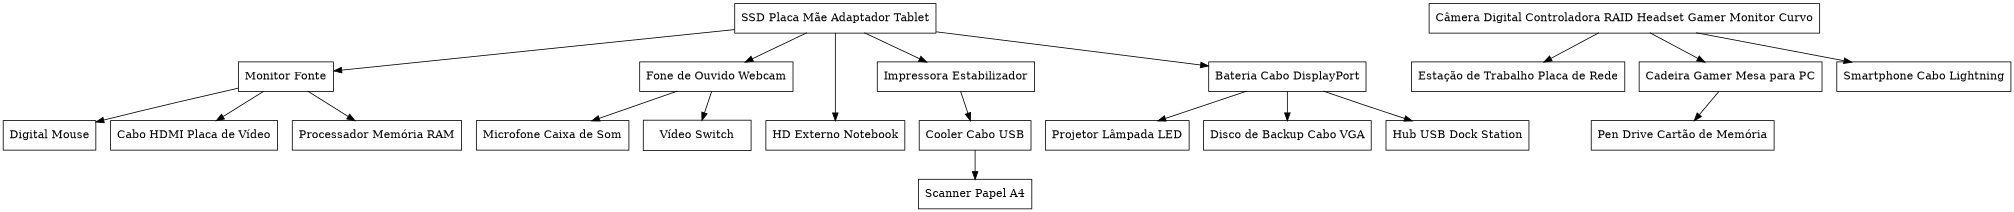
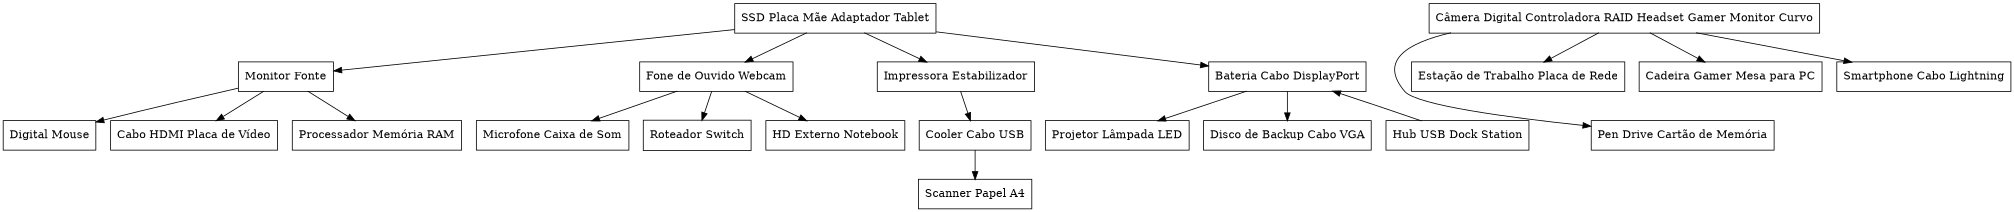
(835, 73) -> (772, 104)
(1709, 103) -> (1445, 106)
(1364, 105) -> (1381, 107)
(697, 135) -> (697, 135)
